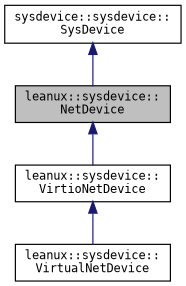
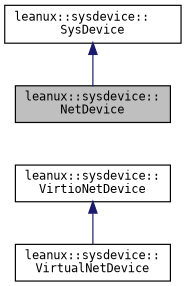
(93, 24) -> (93, 24)
(93, 150) -> none
